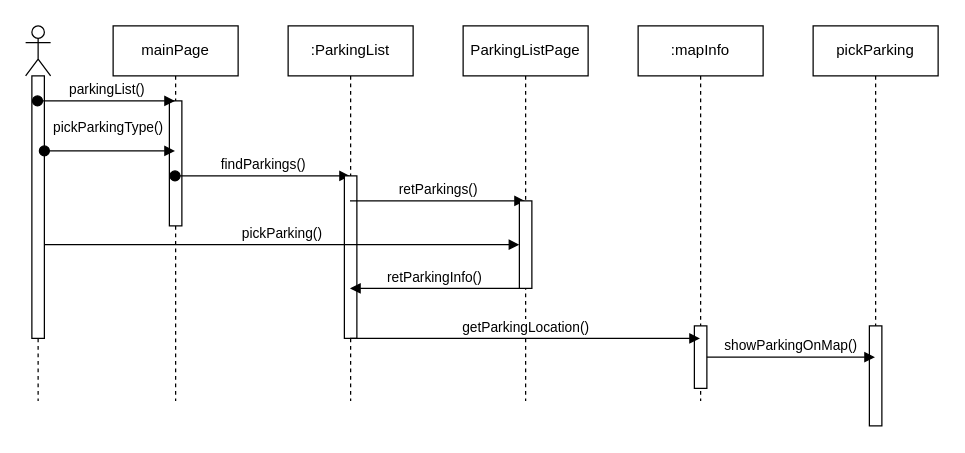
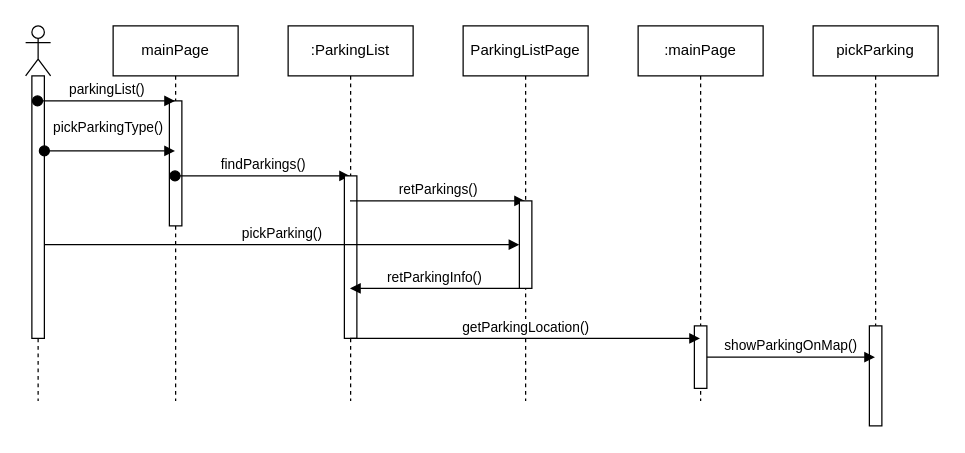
(701, 51) -> (701, 51)
